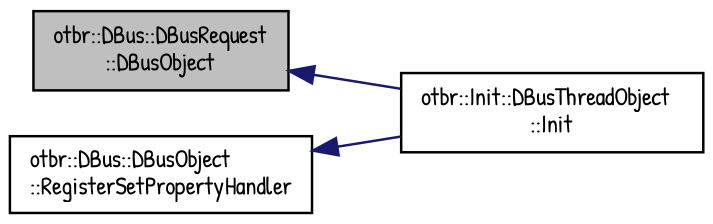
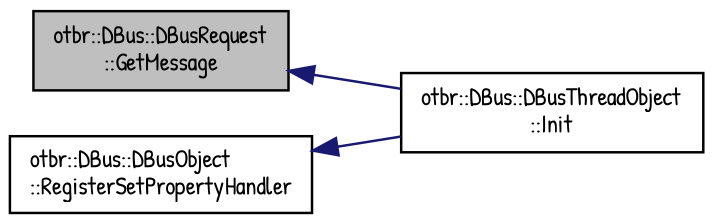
(161, 51) -> (161, 51)
(552, 113) -> (552, 113)
